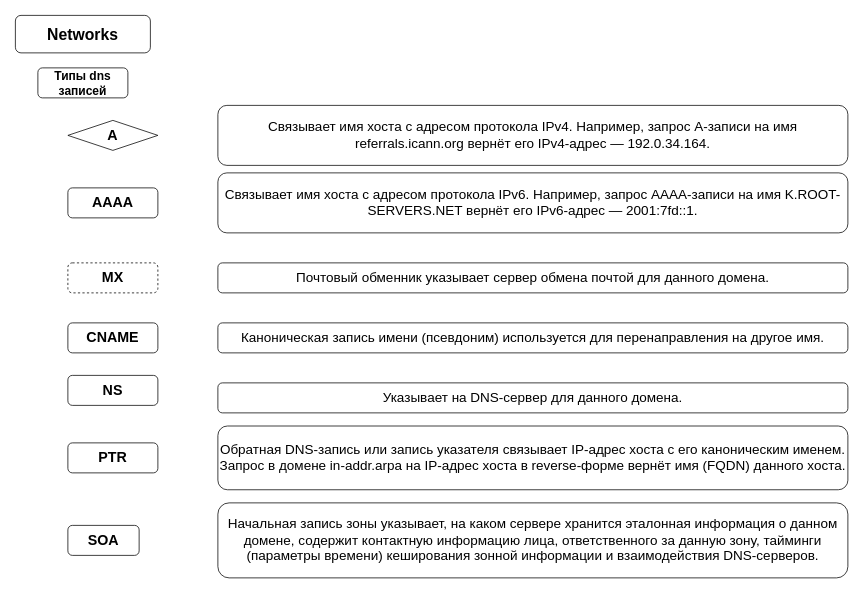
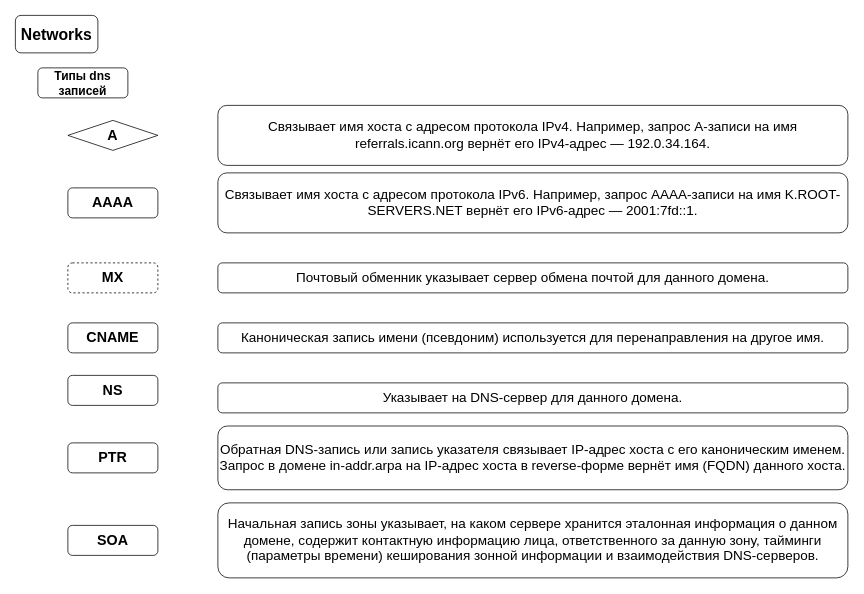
(83, 34) -> (57, 34)
(104, 540) -> (113, 540)
